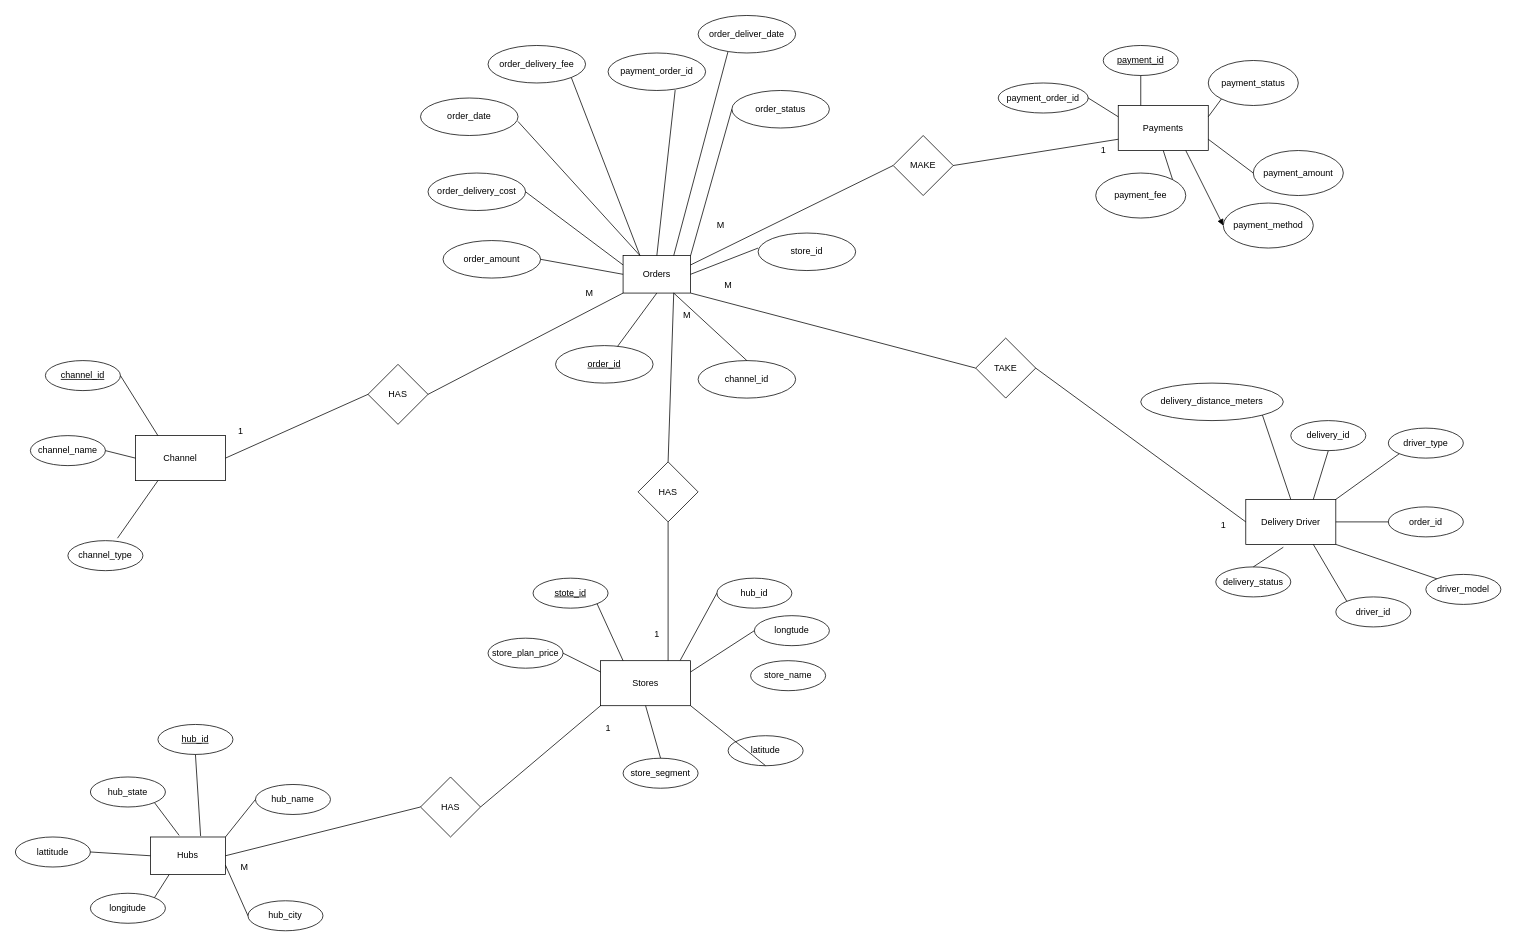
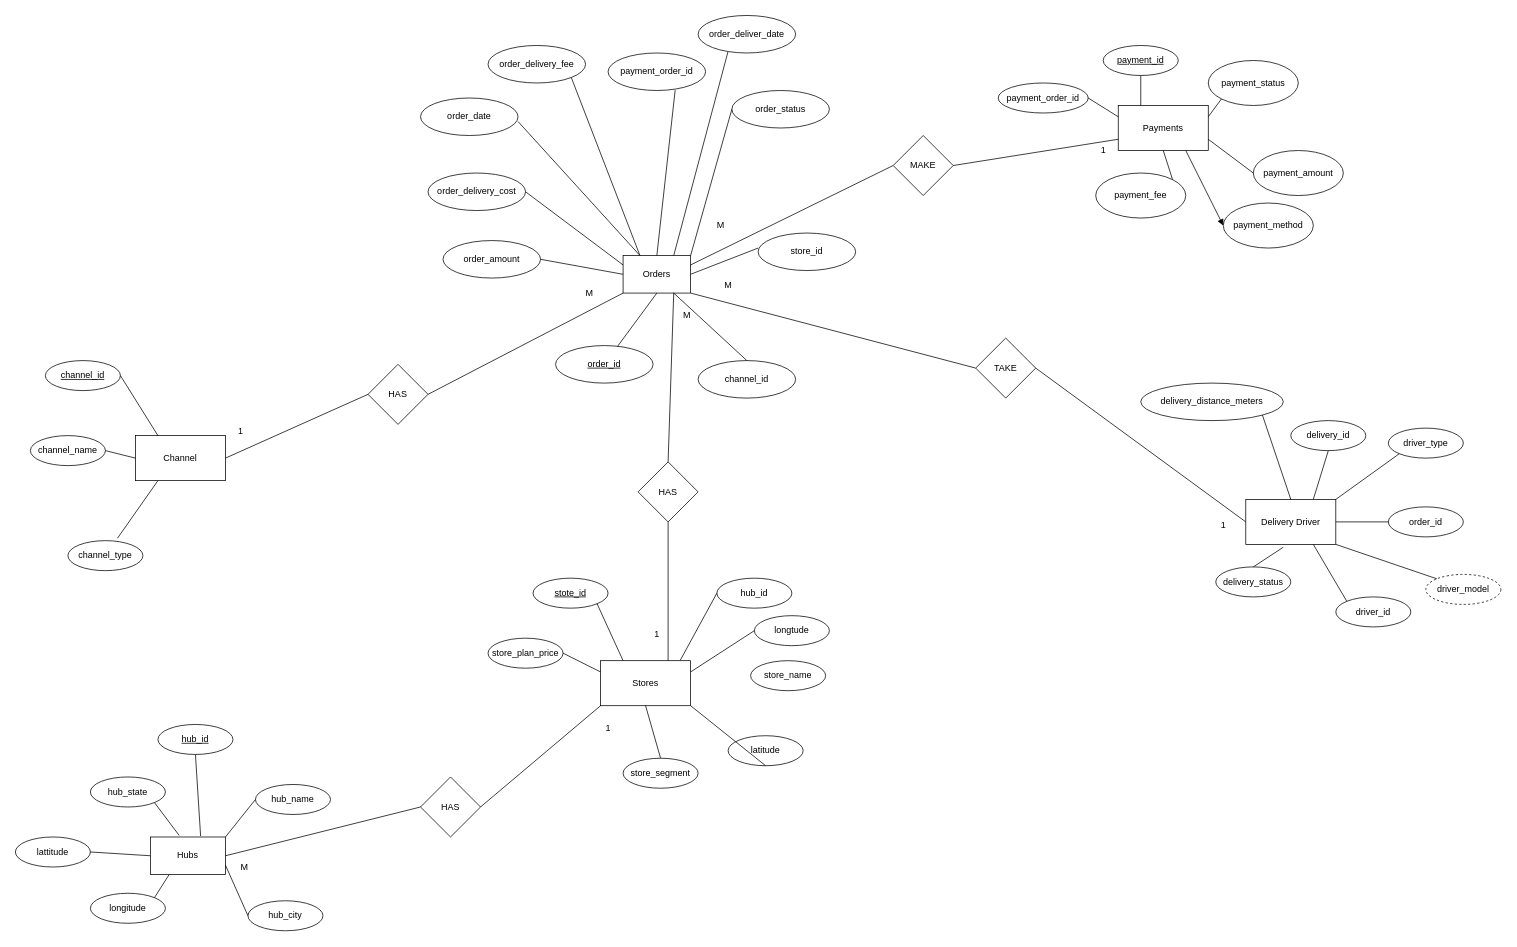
(1463, 589) -> (1463, 589)
